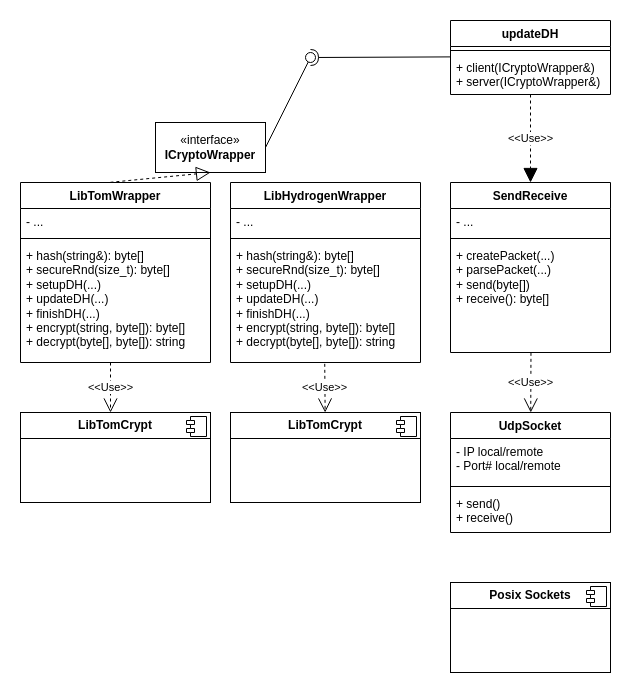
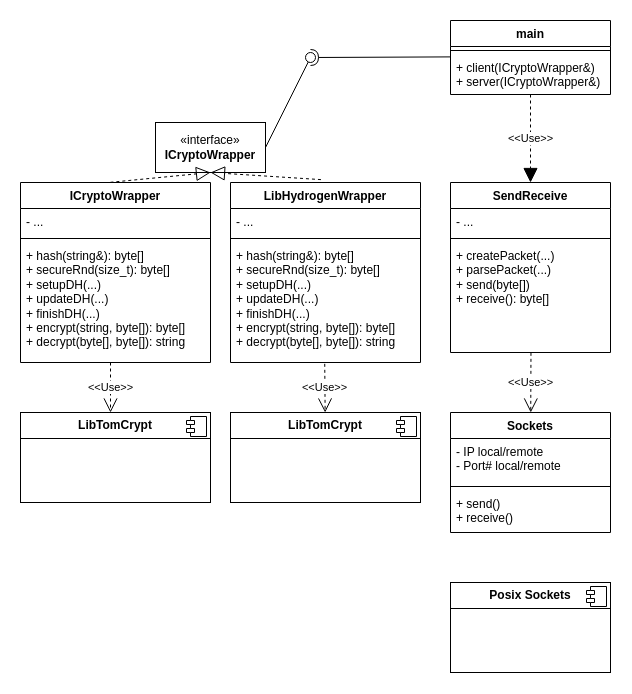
(531, 35) -> (531, 35)
none -> (273, 177)
(116, 197) -> (116, 197)
(531, 427) -> (531, 427)
